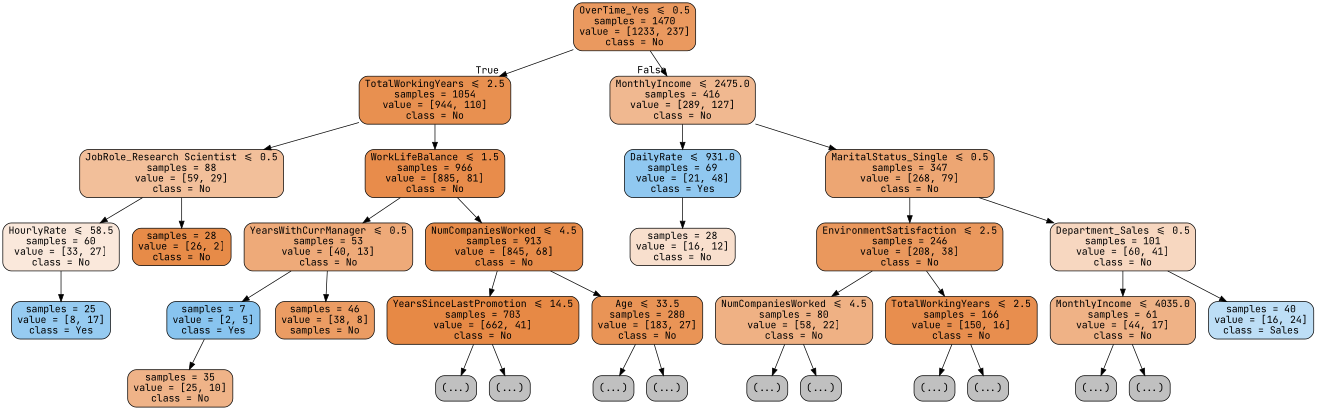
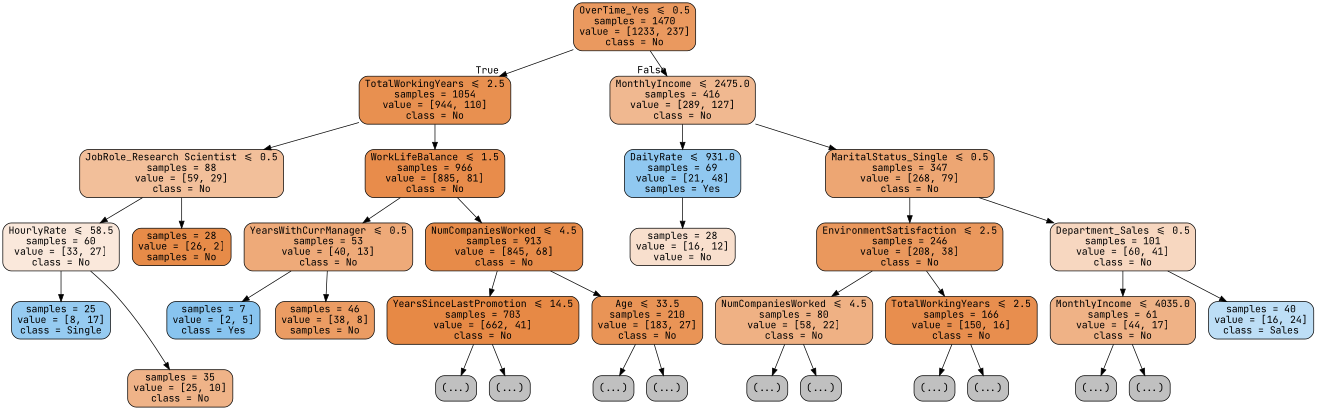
(683, 174) -> (683, 174)
(182, 247) -> (182, 247)
(683, 247) -> (683, 247)
(61, 320) -> (61, 320)
(647, 320) -> (647, 320)
(198, 351) -> (132, 314)
